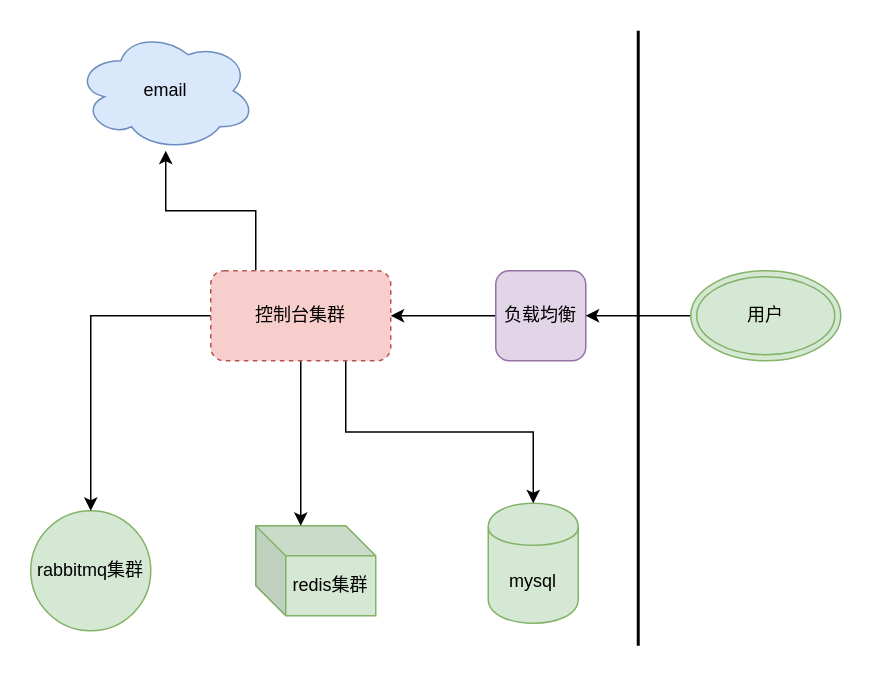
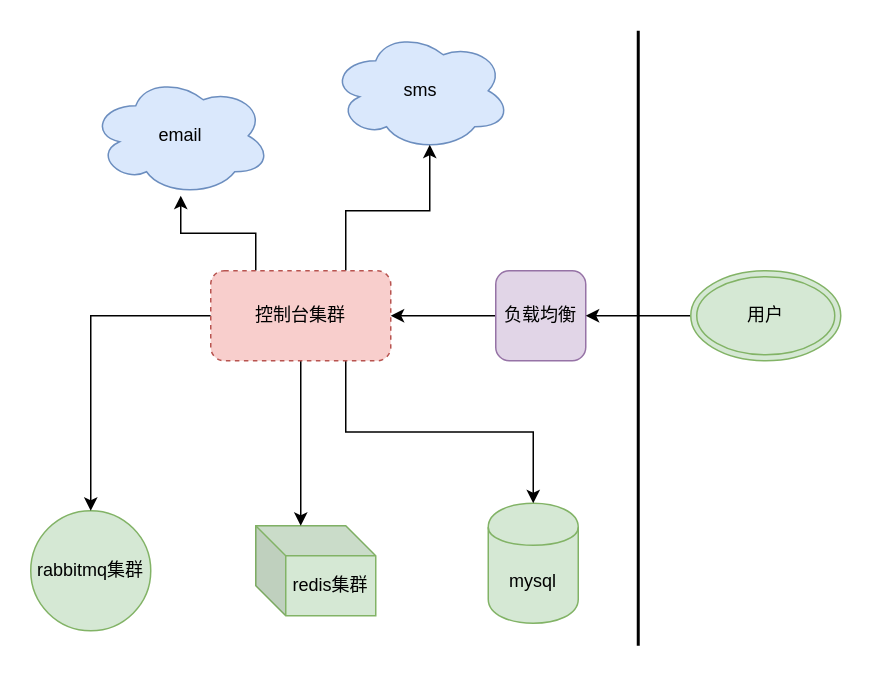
(166, 91) -> (181, 136)
none -> (421, 91)
none -> (386, 211)
